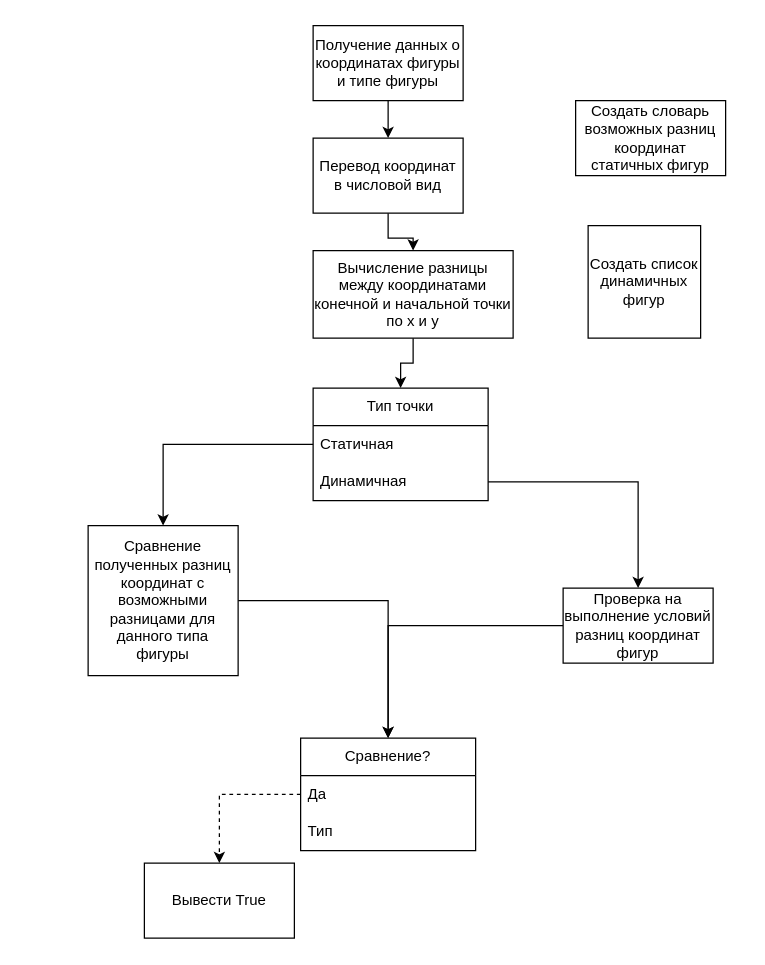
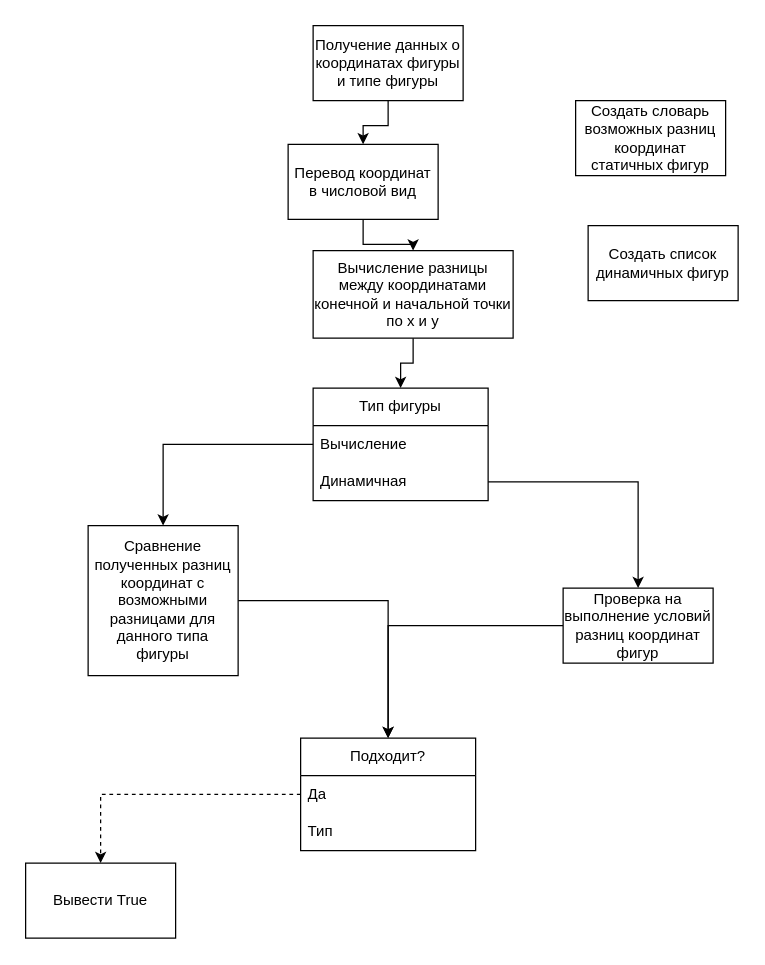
(388, 176) -> (363, 182)
(644, 282) -> (663, 263)
(401, 407) -> (401, 407)
(358, 444) -> (363, 444)
(388, 757) -> (388, 757)
(219, 901) -> (101, 901)
